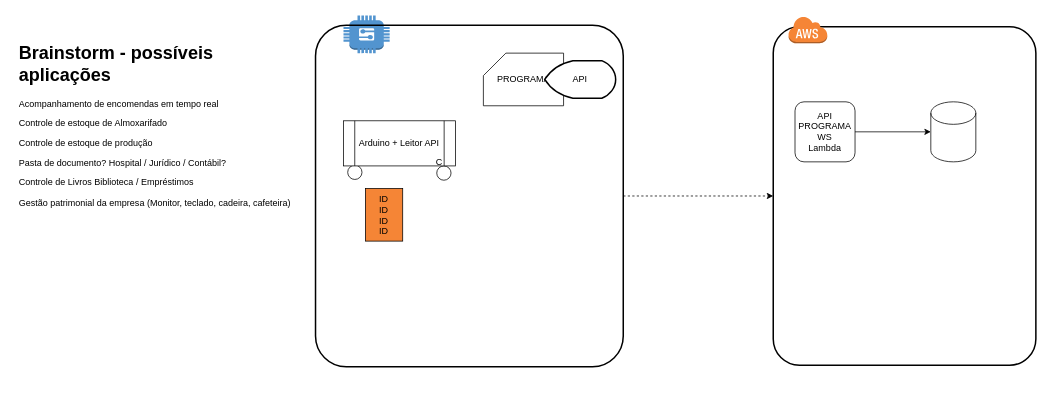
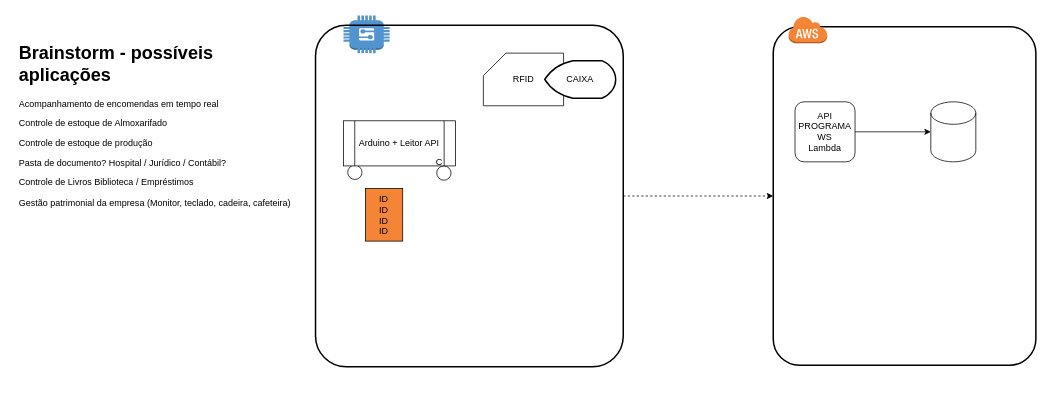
(524, 79) -> (524, 79)
(580, 79) -> (580, 79)
